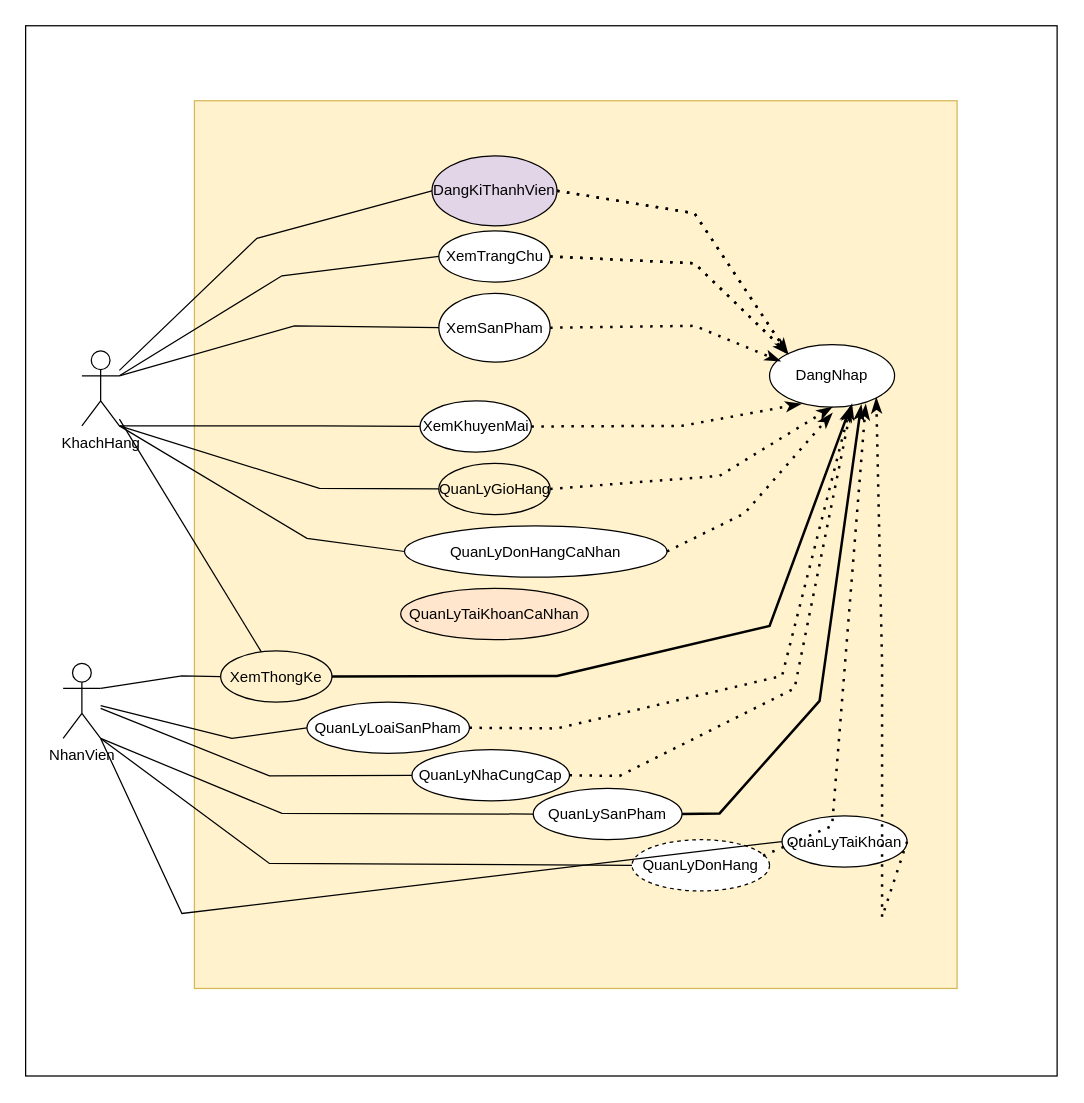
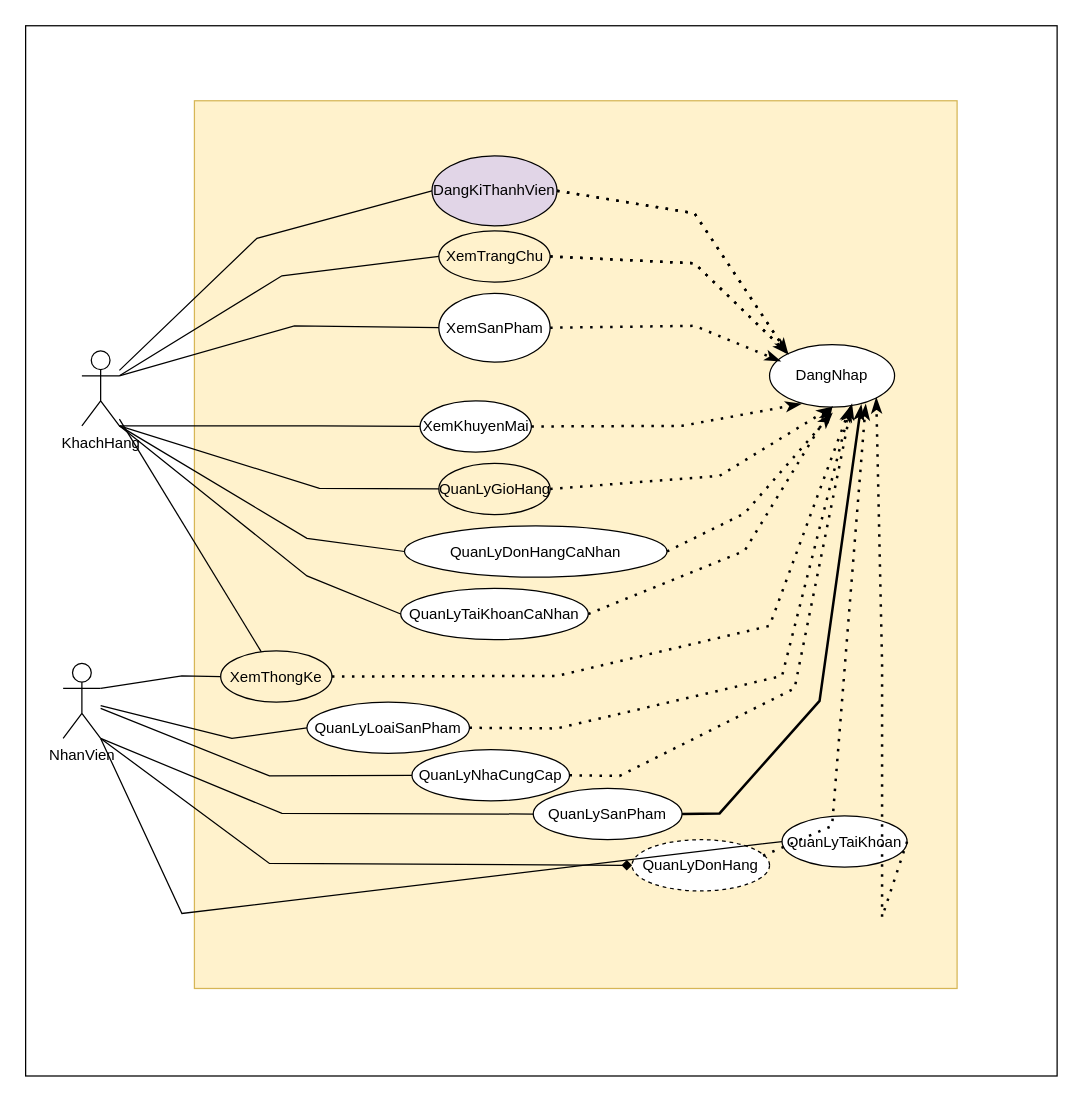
(494, 256) -> (494, 256)
none -> (260, 538)
none -> (729, 557)
(494, 614) -> (494, 614)
(653, 653) -> (653, 653)
(626, 865) -> (621, 865)
